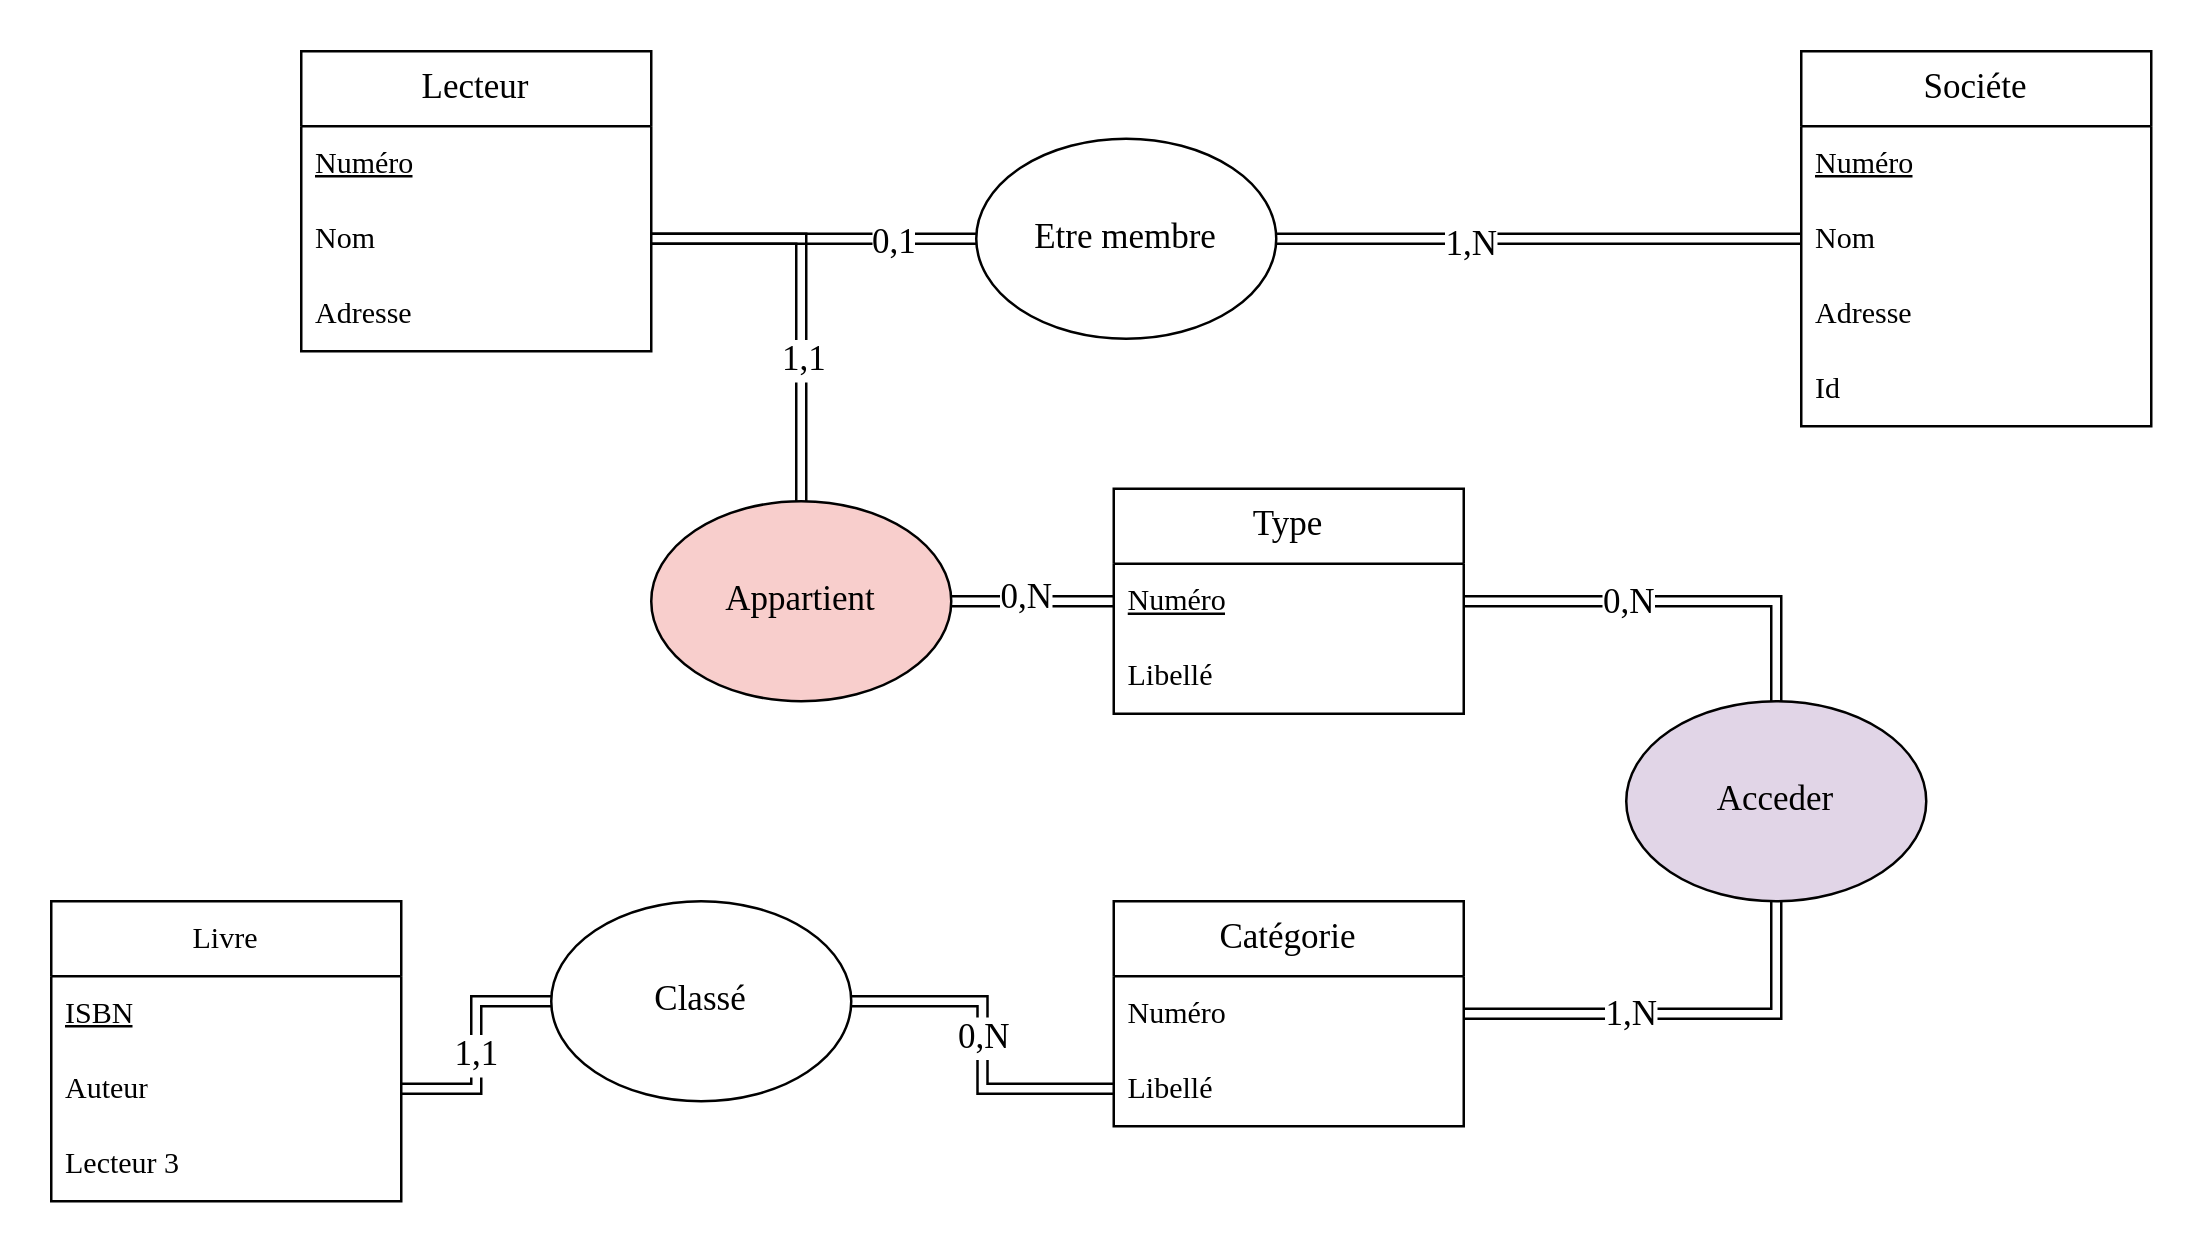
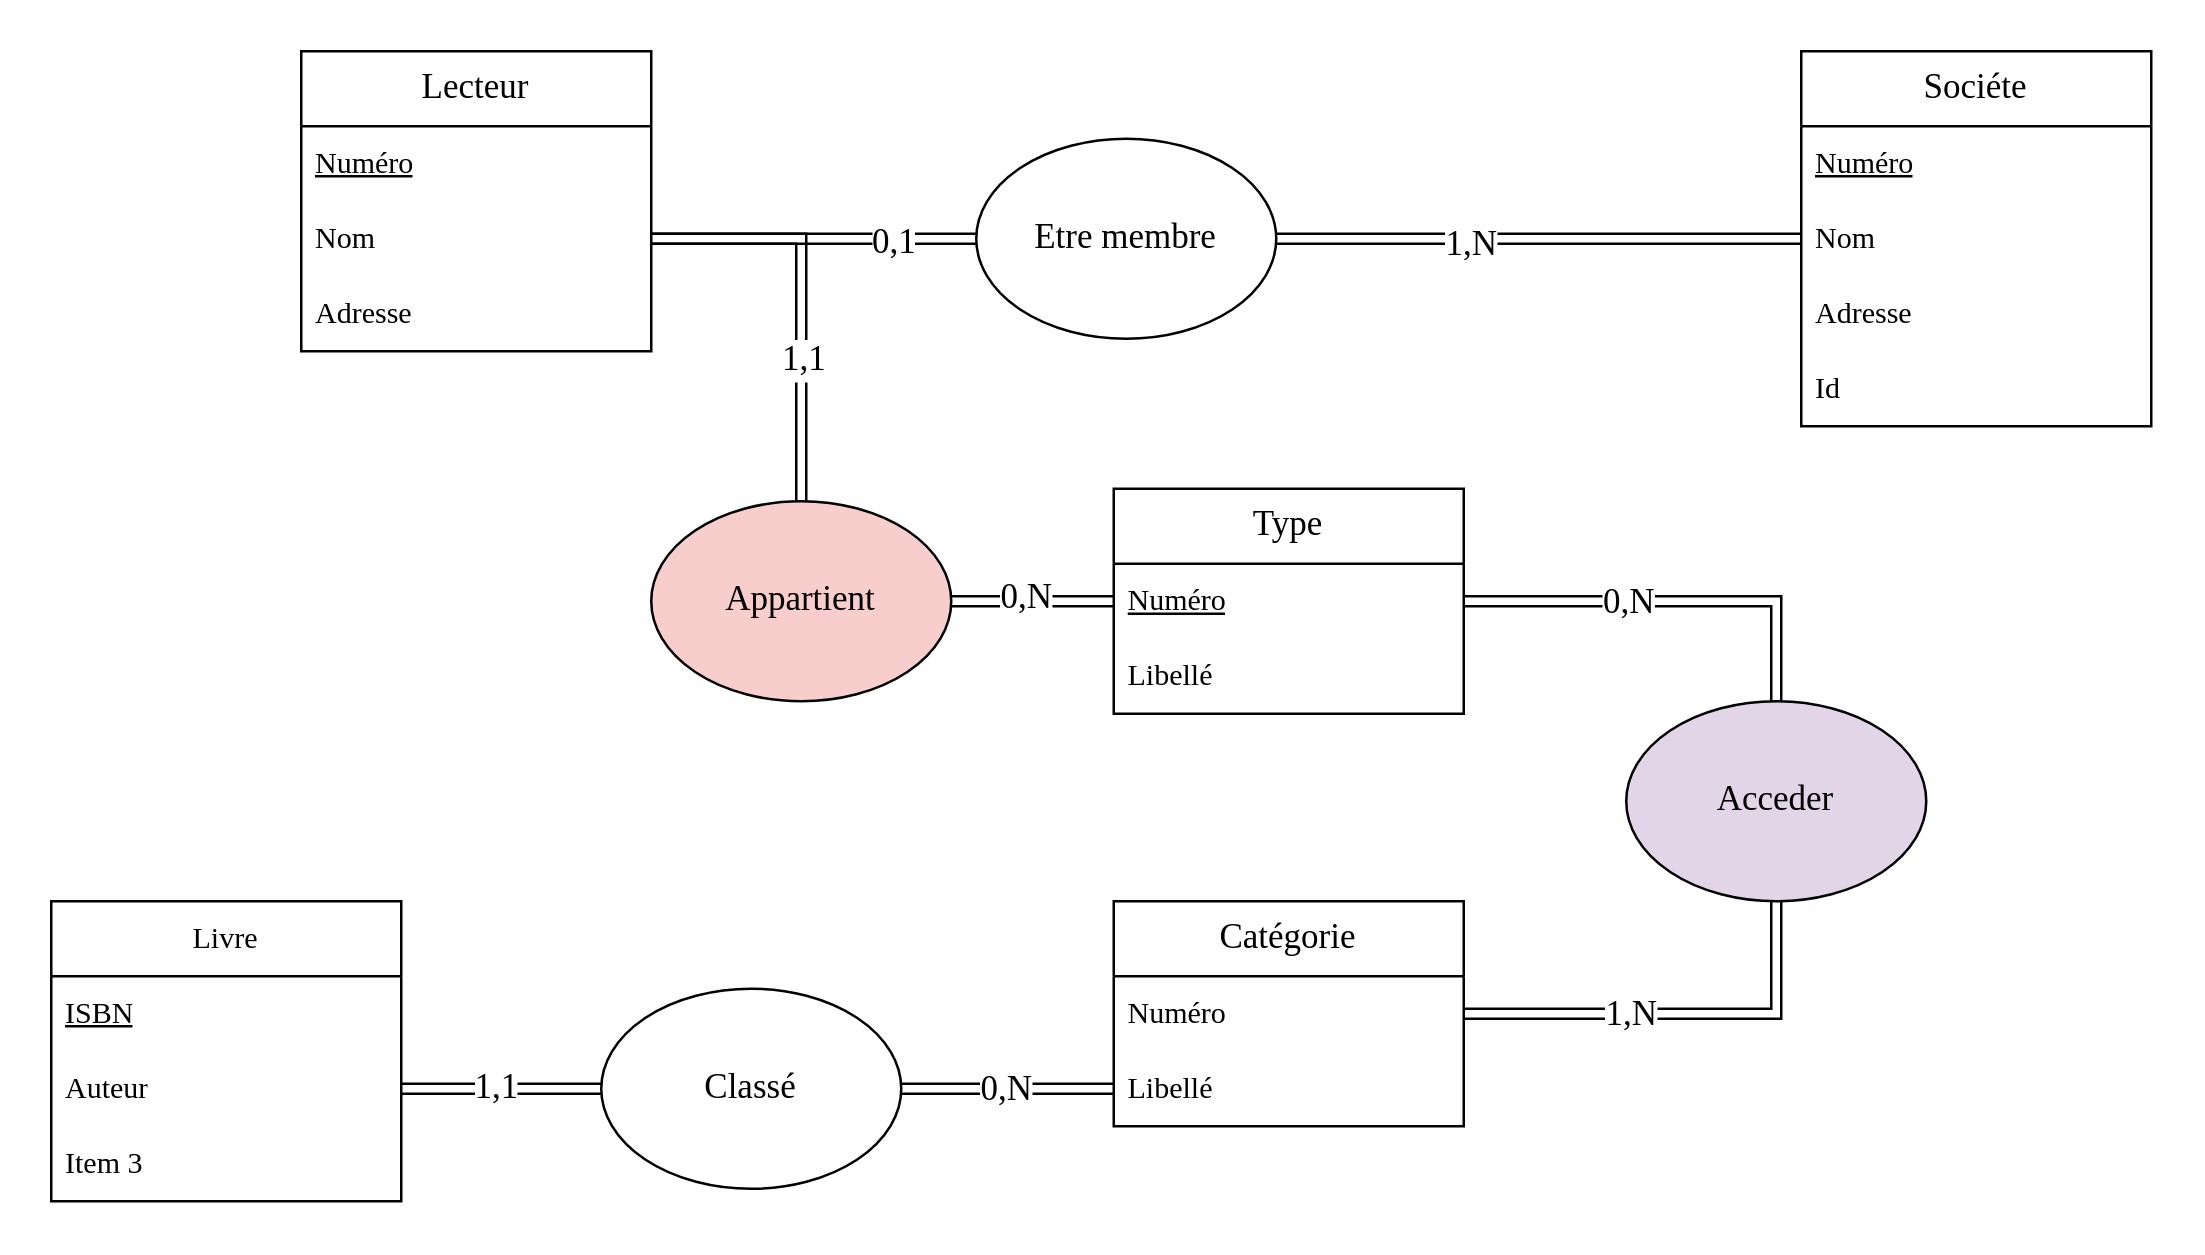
(701, 1001) -> (751, 1089)
(138, 1164) -> (113, 1164)
